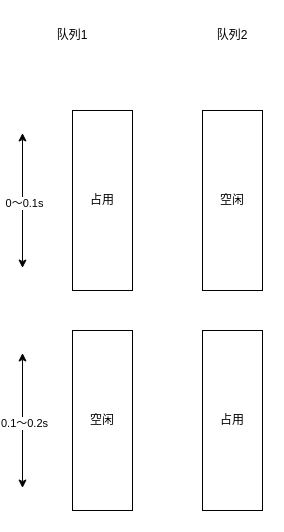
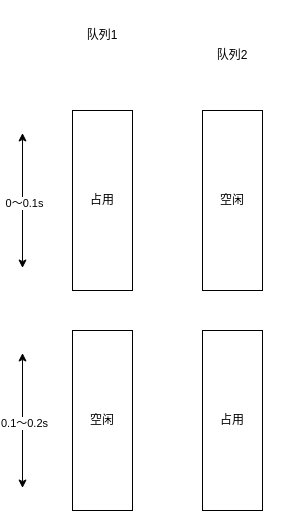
(73, 36) -> (103, 36)
(233, 36) -> (233, 56)
